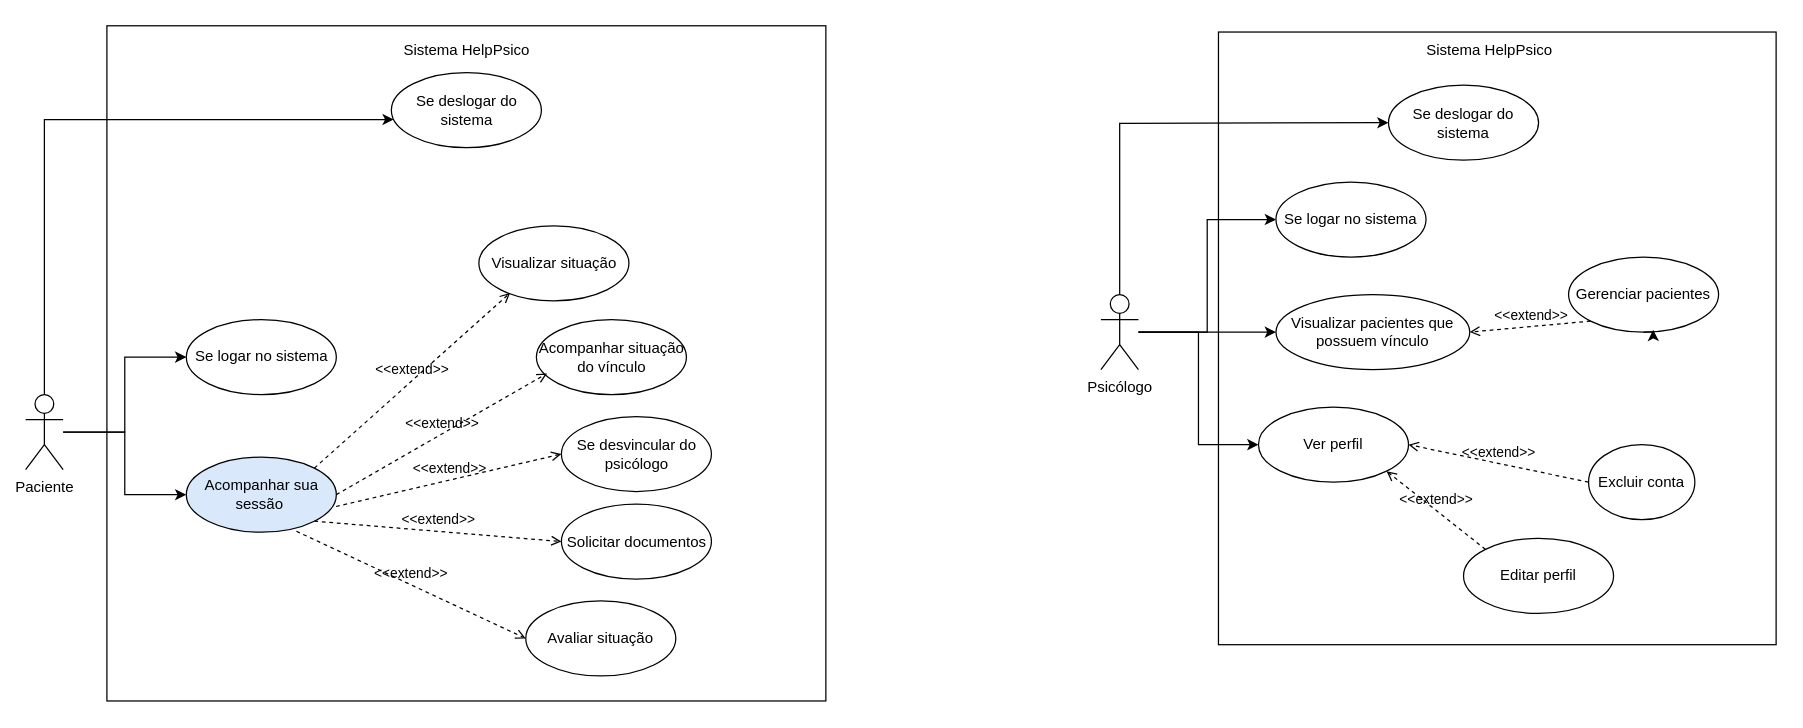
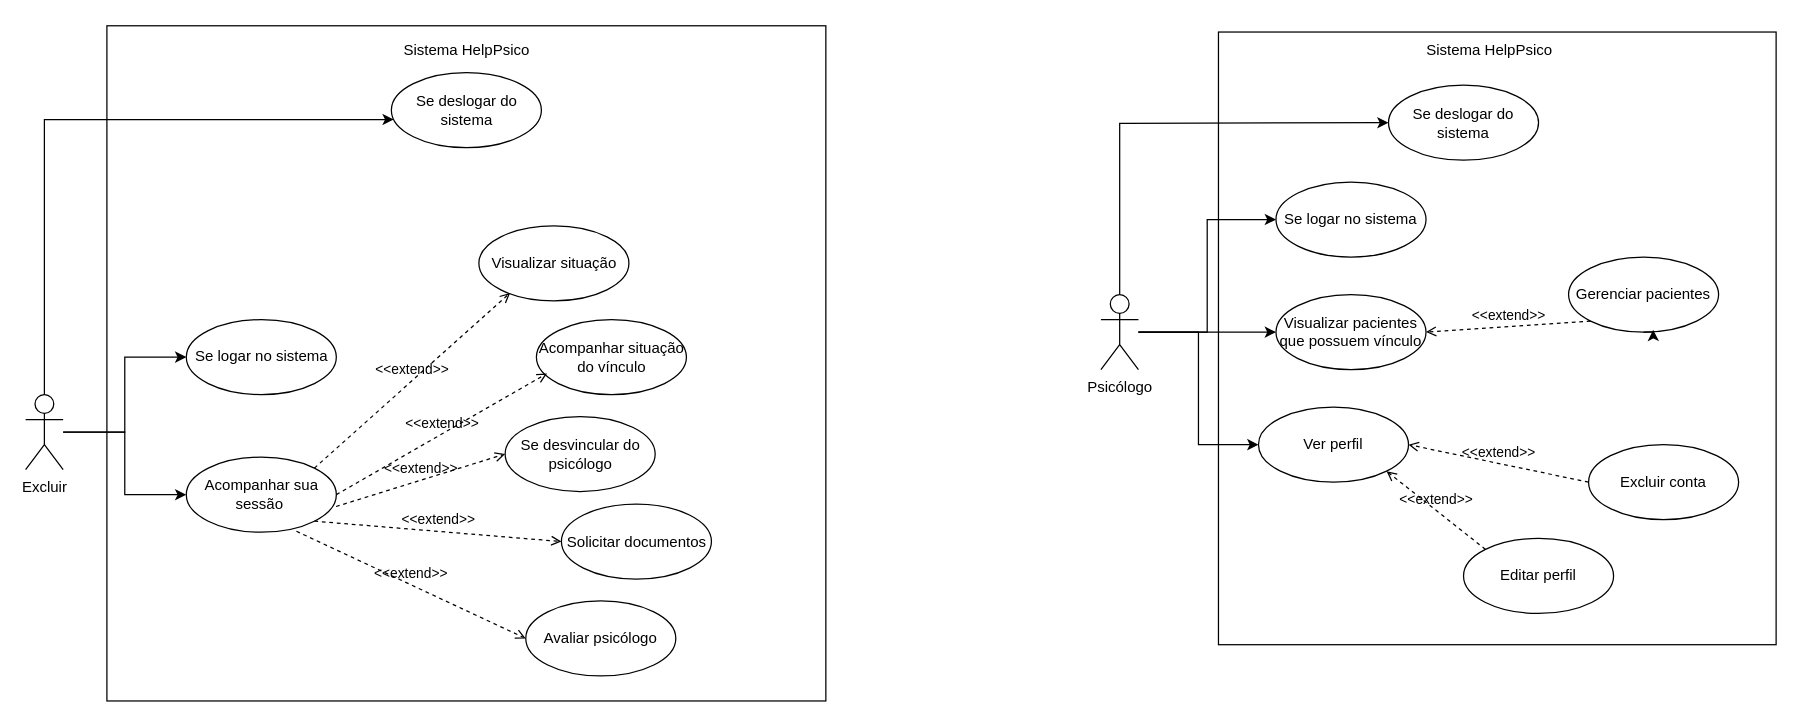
(1373, 332) -> (1351, 332)
(636, 454) -> (580, 454)
(1641, 482) -> (1663, 482)
(45, 487) -> (45, 487)
(261, 494) -> (261, 494)
(601, 638) -> (601, 638)
